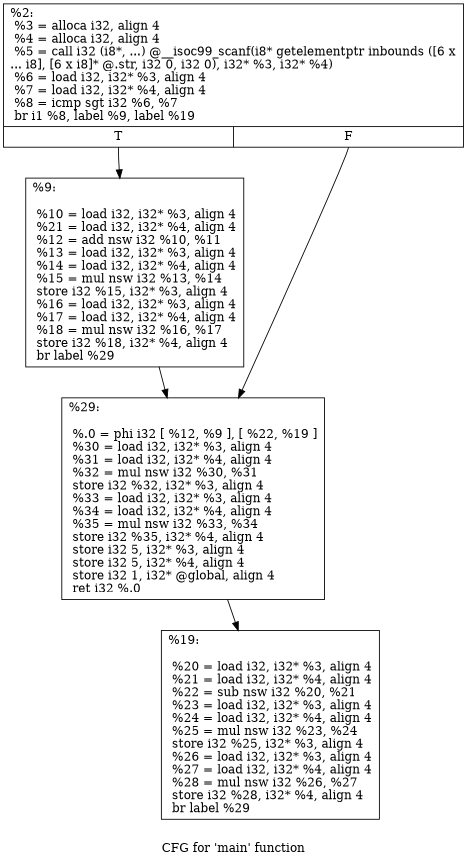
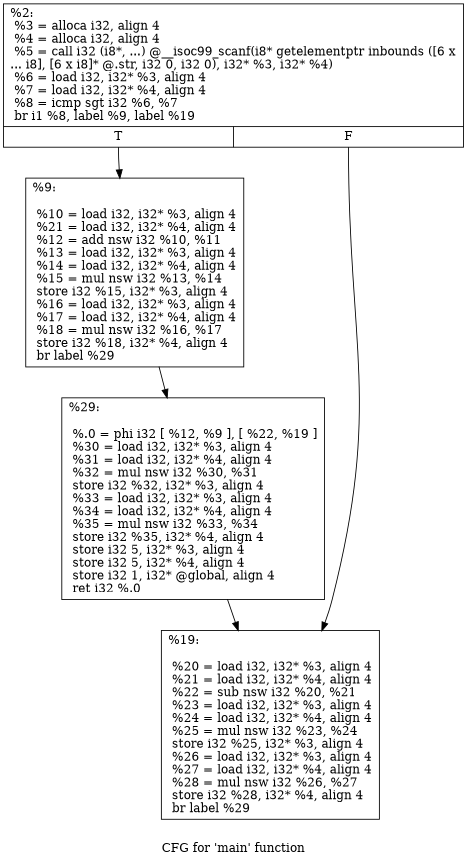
(297, 269) -> (359, 387)
